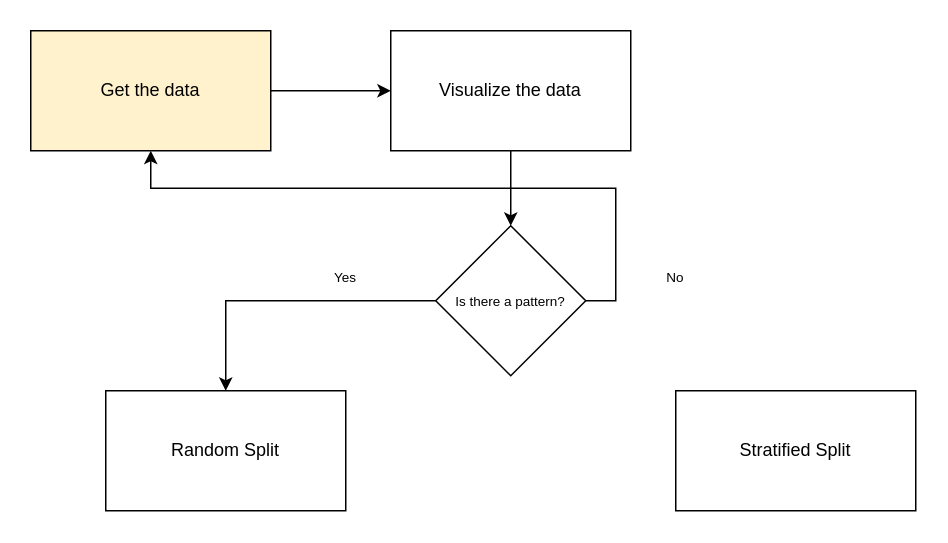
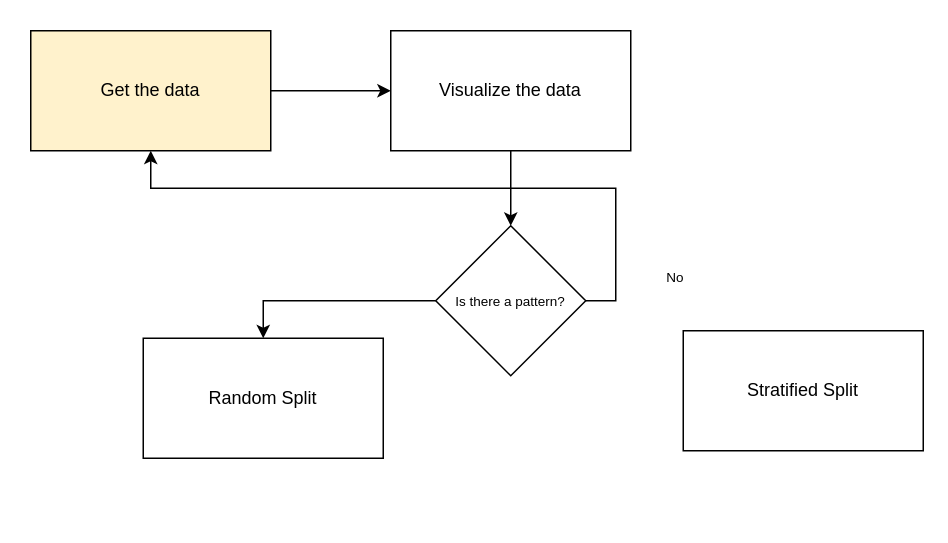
(346, 278) -> none
(226, 451) -> (263, 398)
(796, 451) -> (803, 391)
